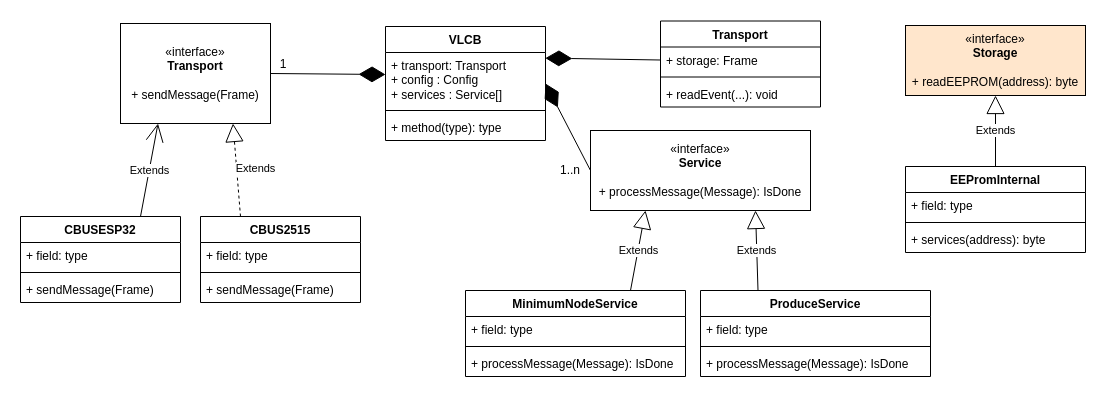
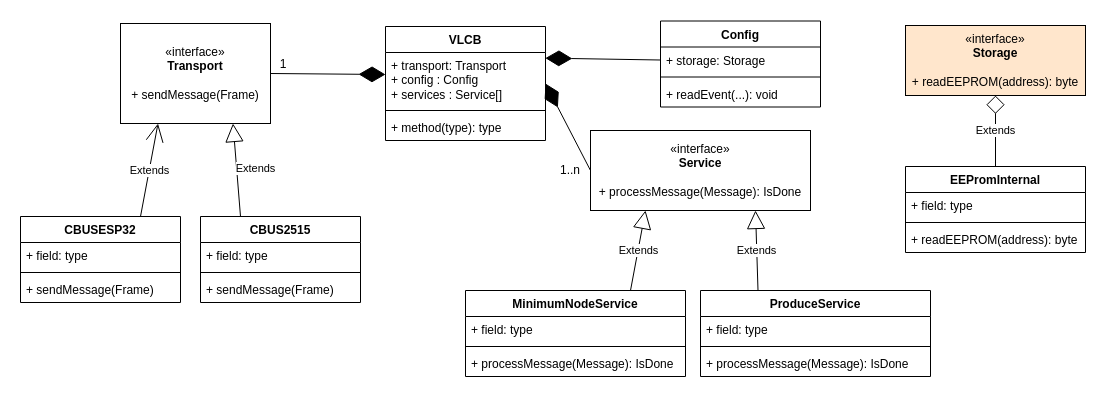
(741, 36) -> (741, 36)
(716, 62) -> (722, 62)
(996, 115) -> (996, 114)
(239, 194) -> (239, 194)
(989, 241) -> (997, 248)
